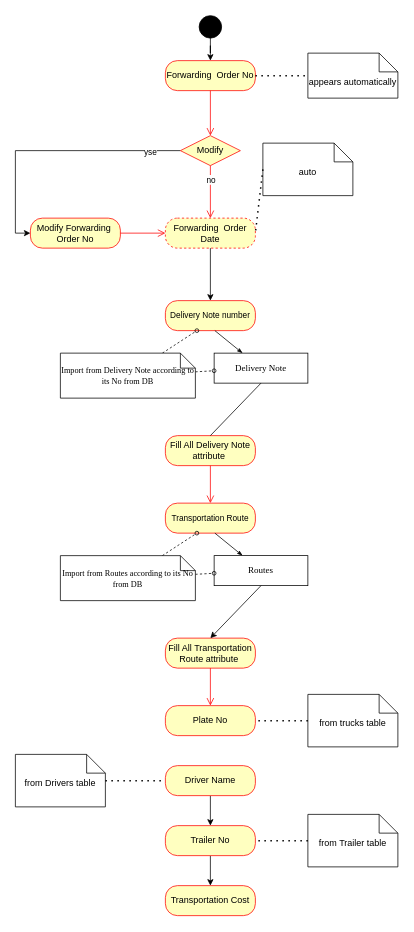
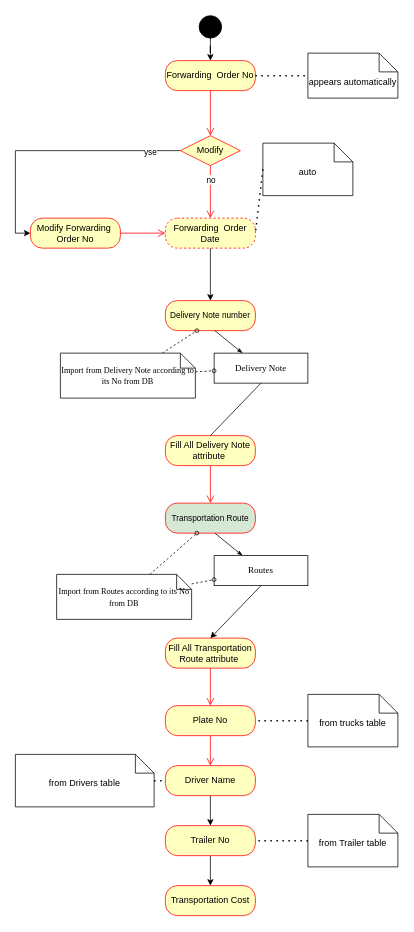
(210, 518) -> (210, 518)
(128, 578) -> (124, 597)
none -> (210, 750)
(60, 780) -> (85, 780)
